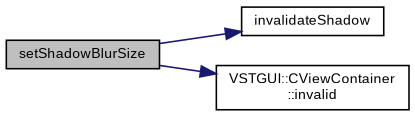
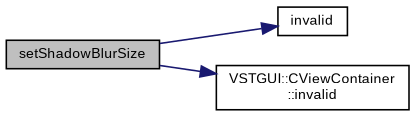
(313, 21) -> (313, 21)
